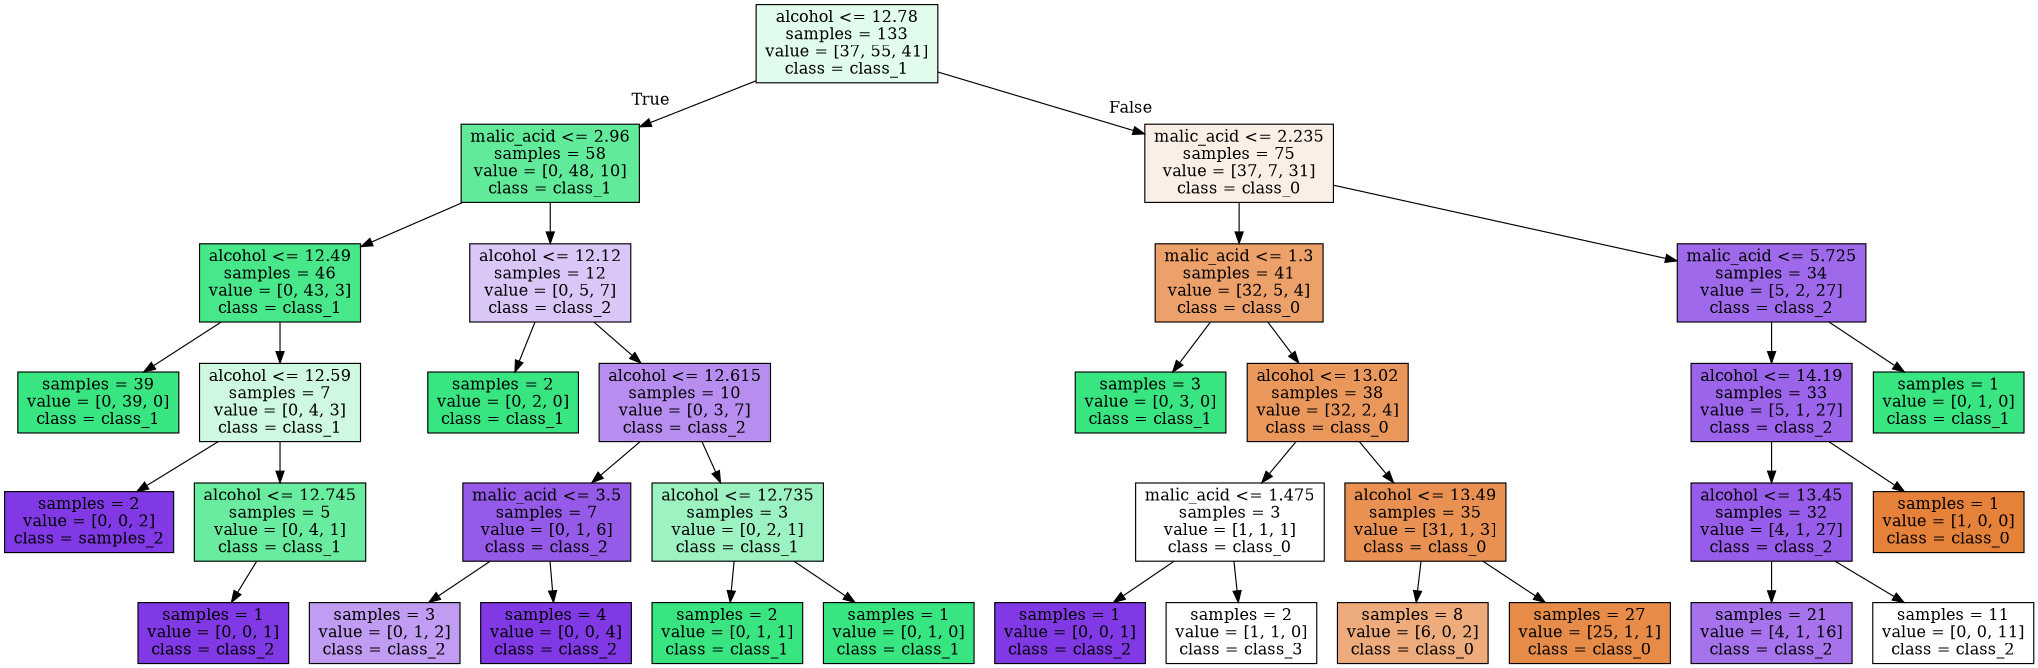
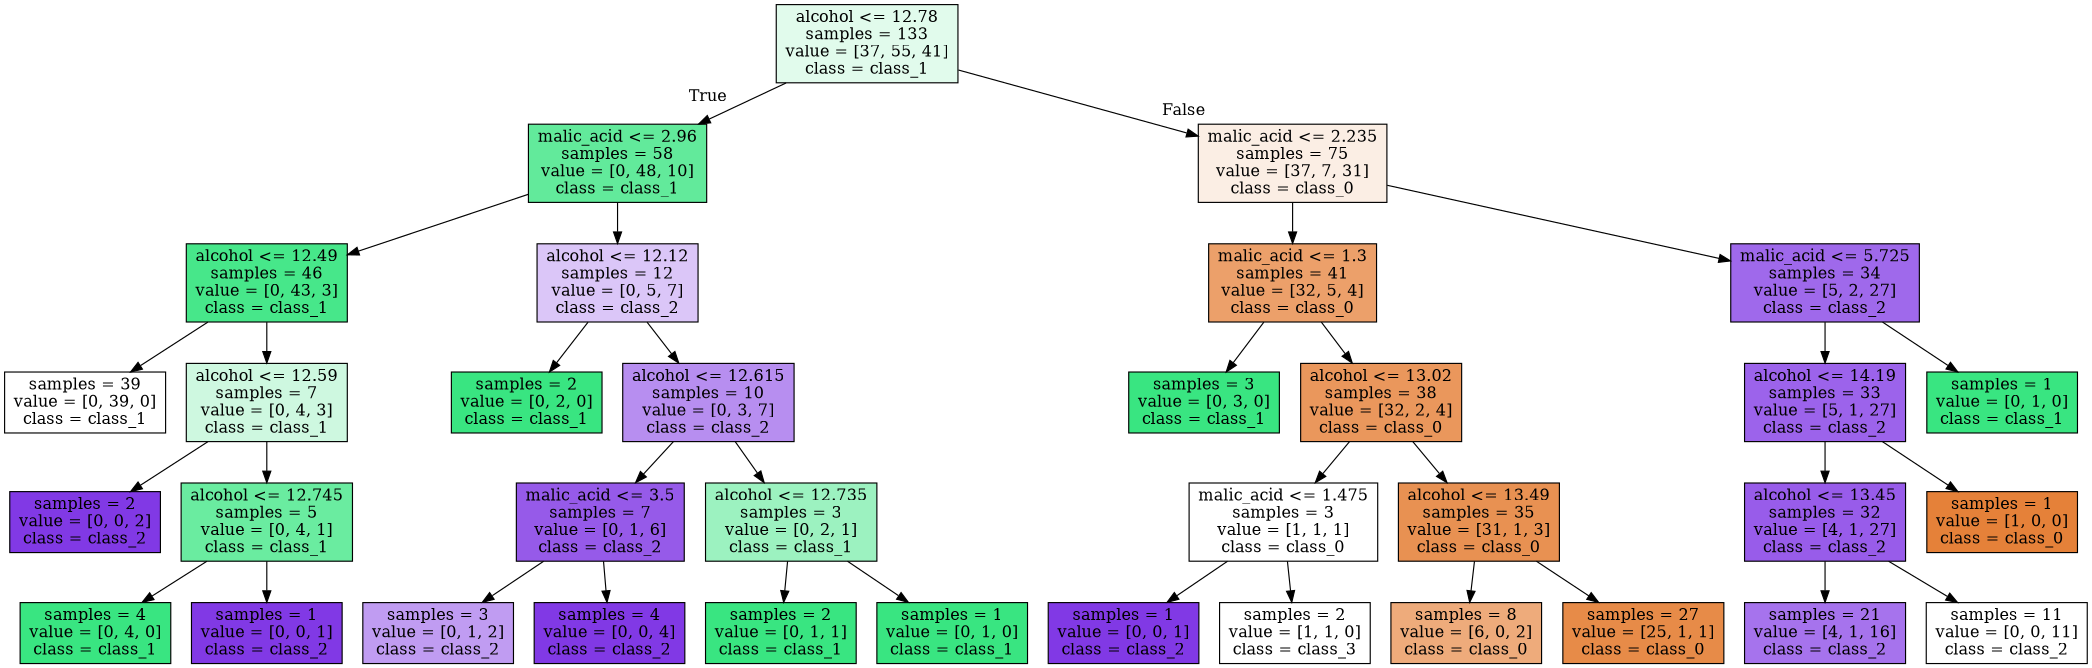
(98, 402) -> (85, 402)
(89, 522) -> (85, 522)
none -> (95, 633)
